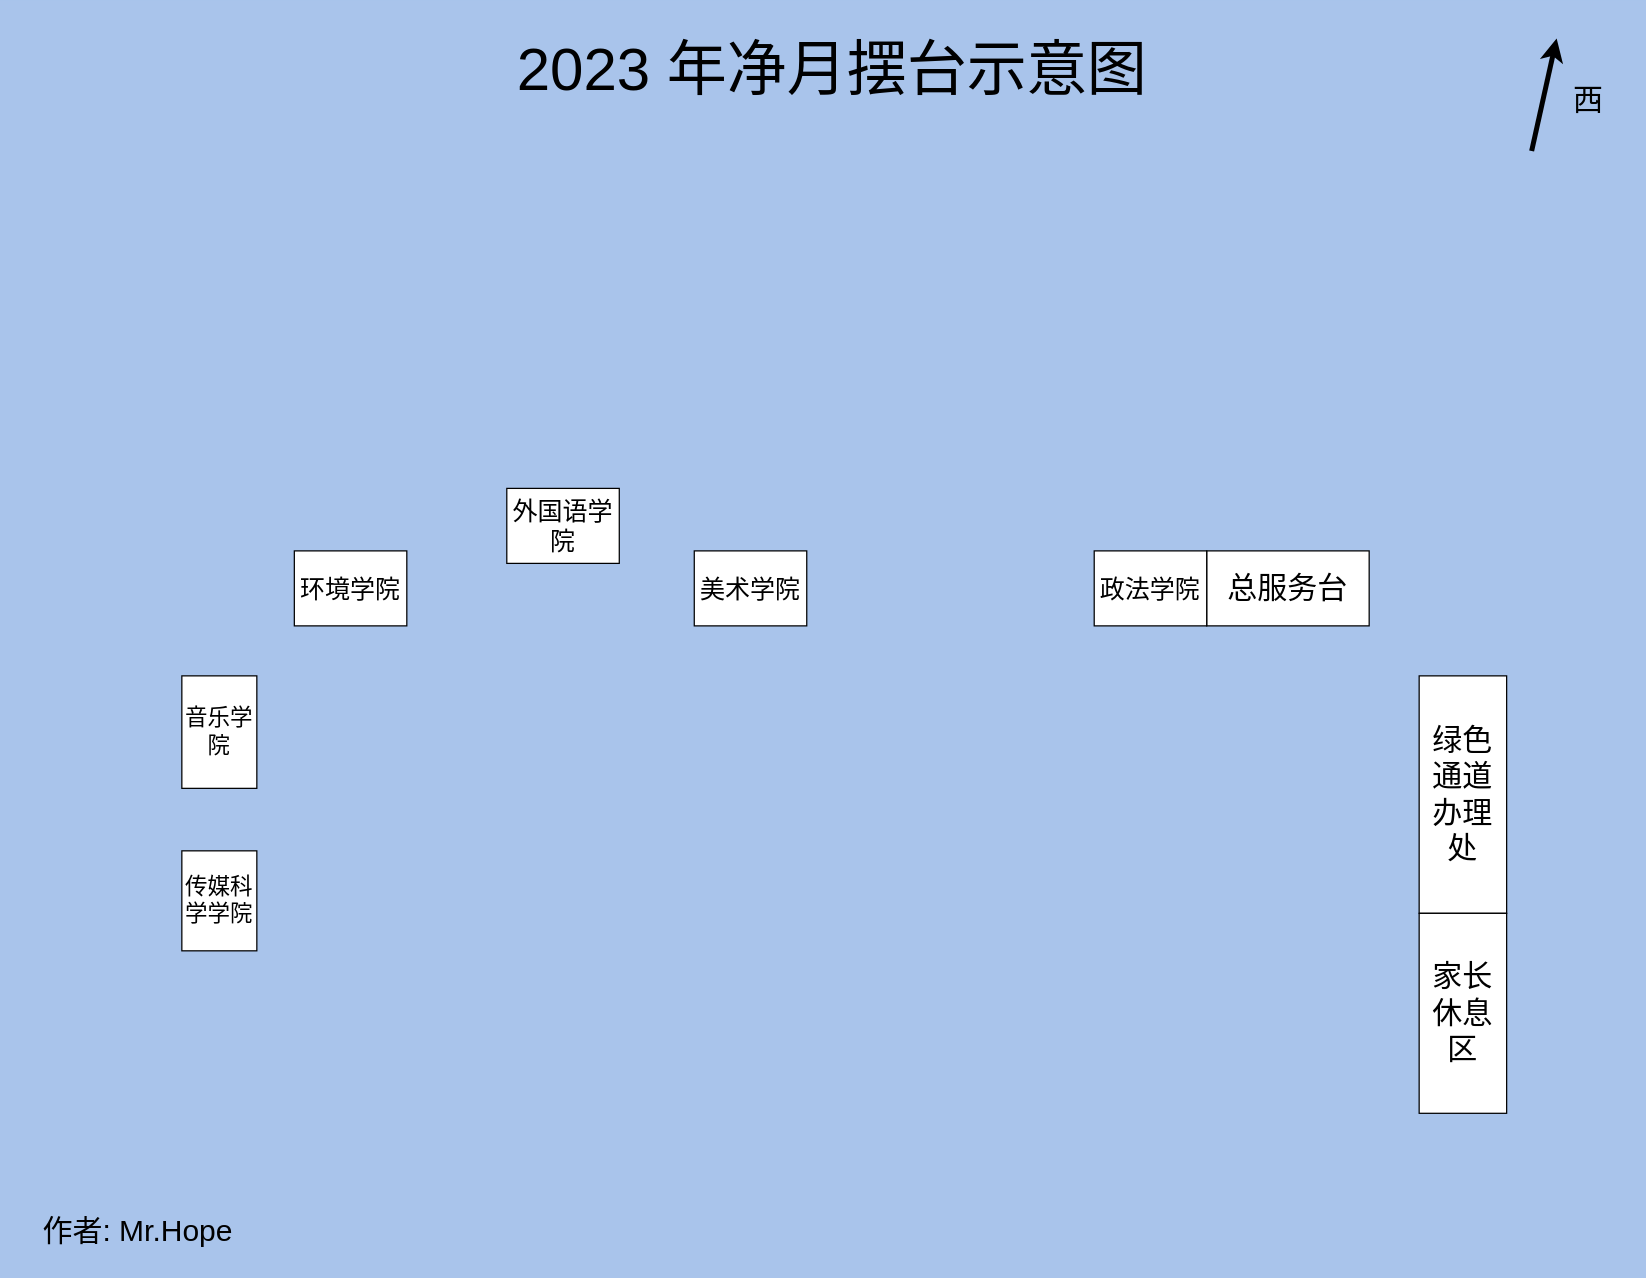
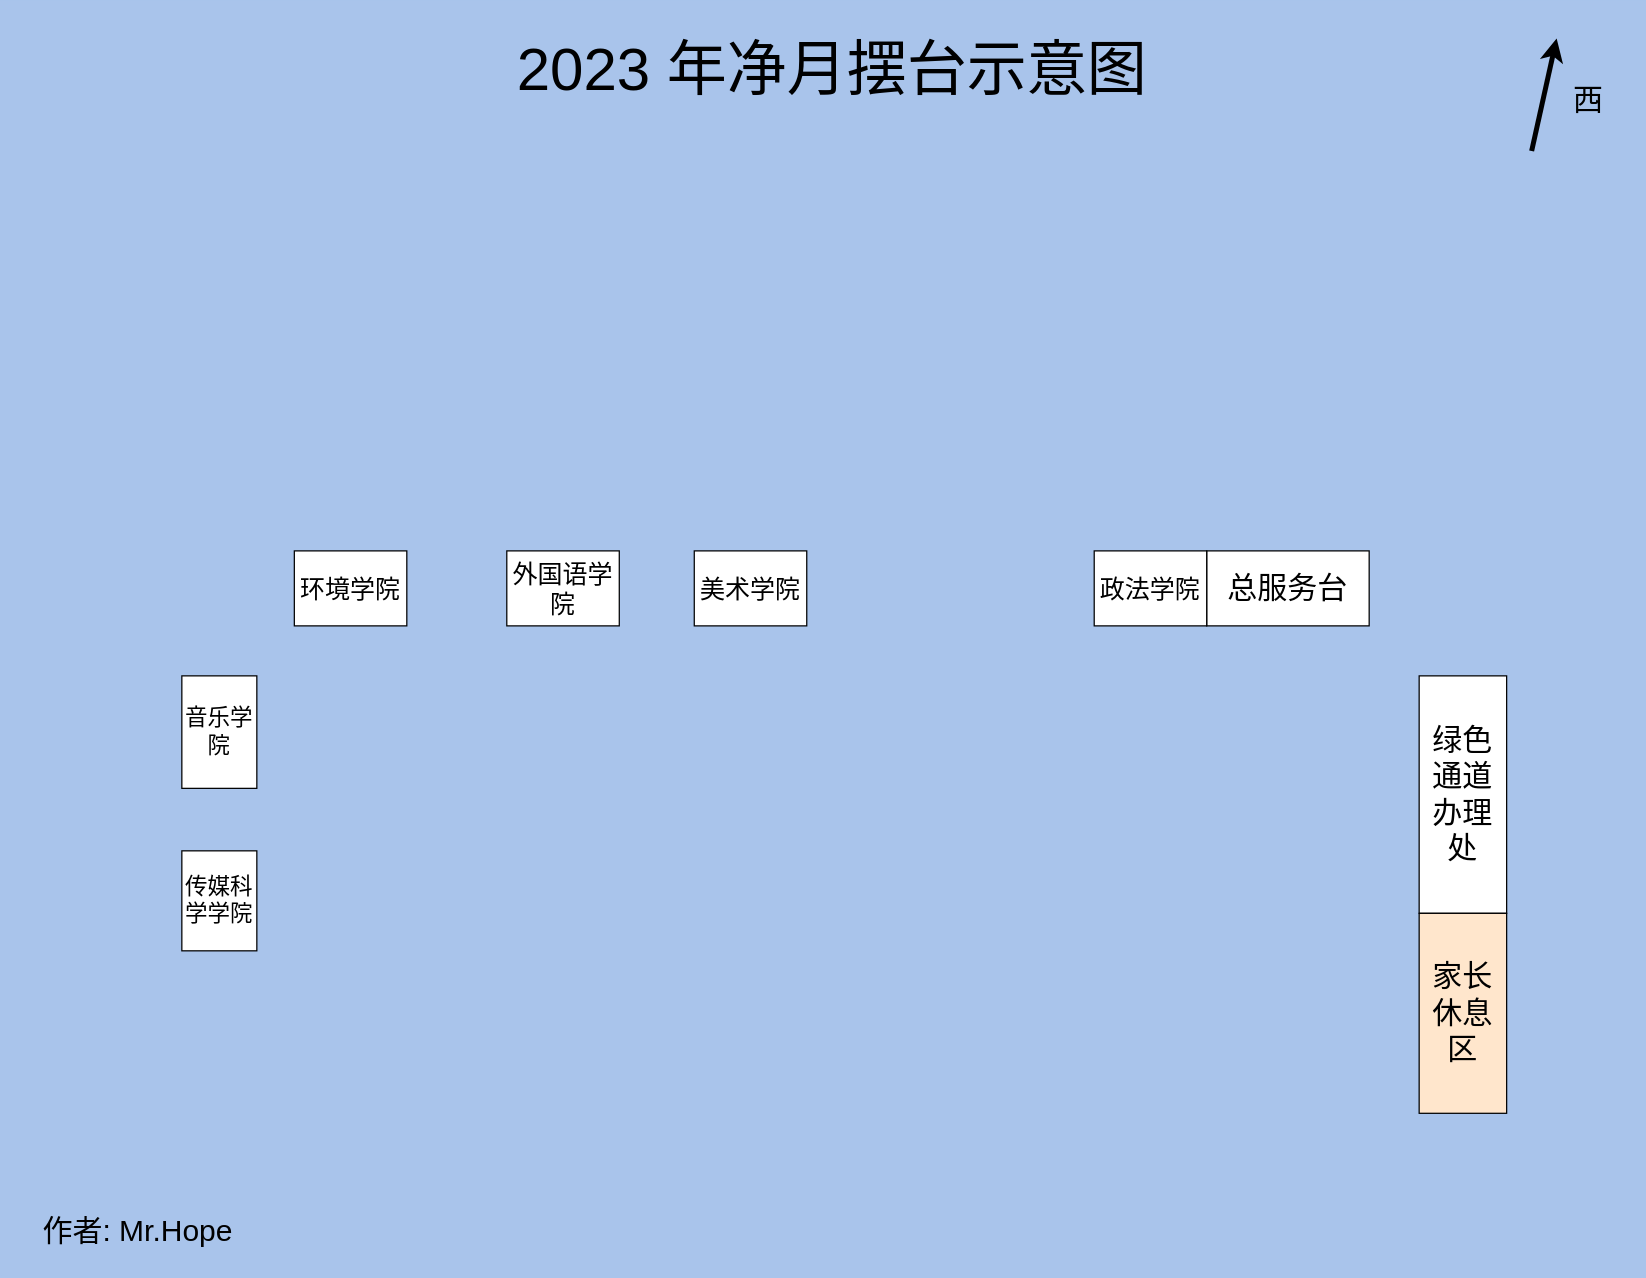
(563, 526) -> (563, 588)
(1463, 1013) -> (1463, 1013)
